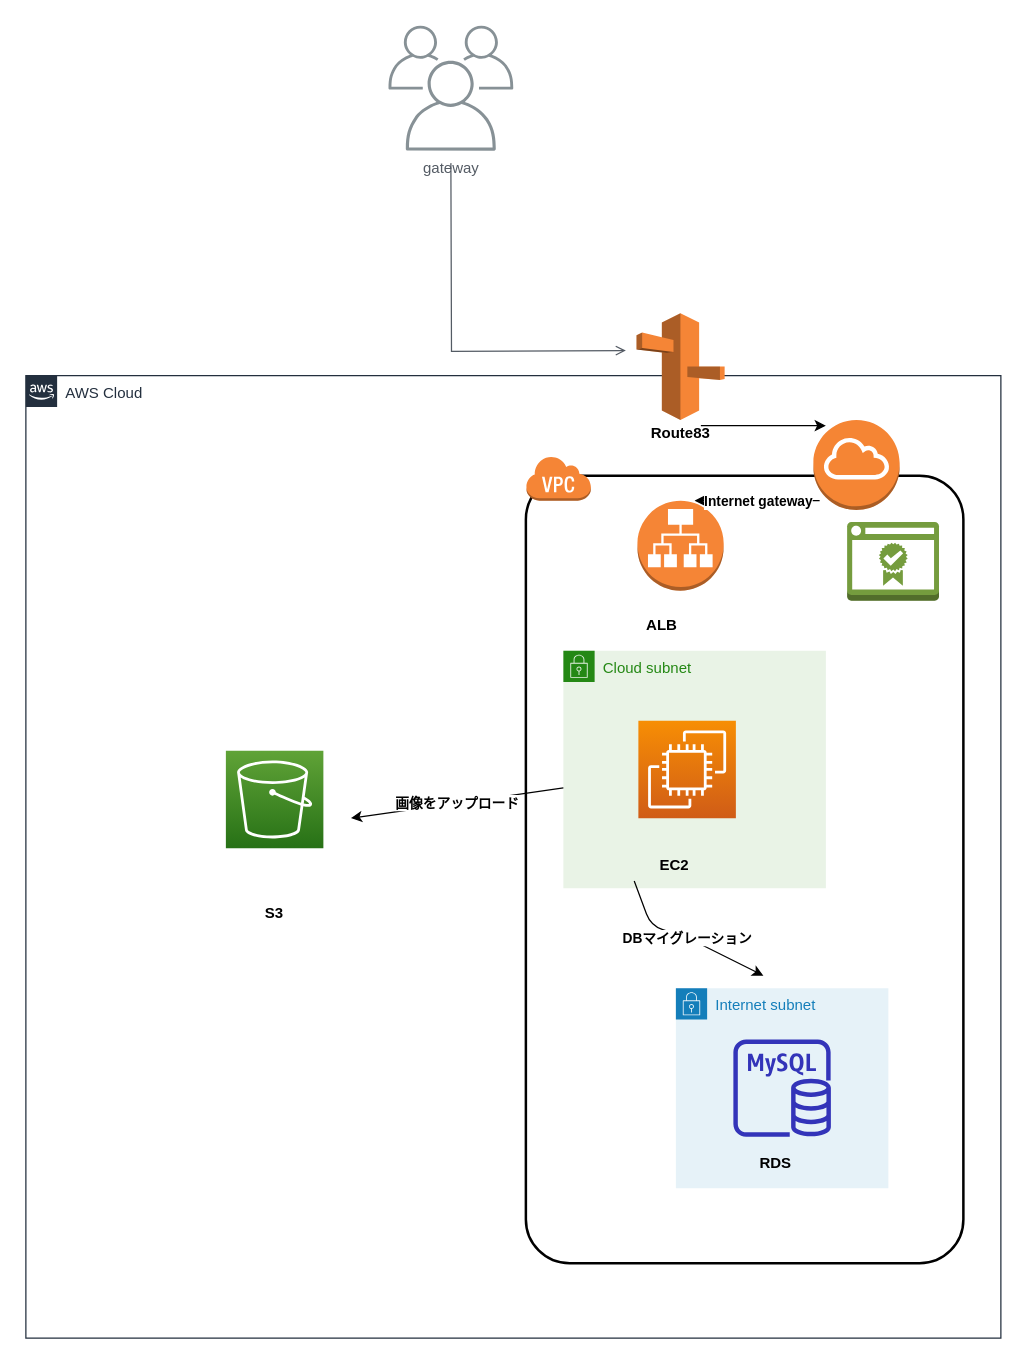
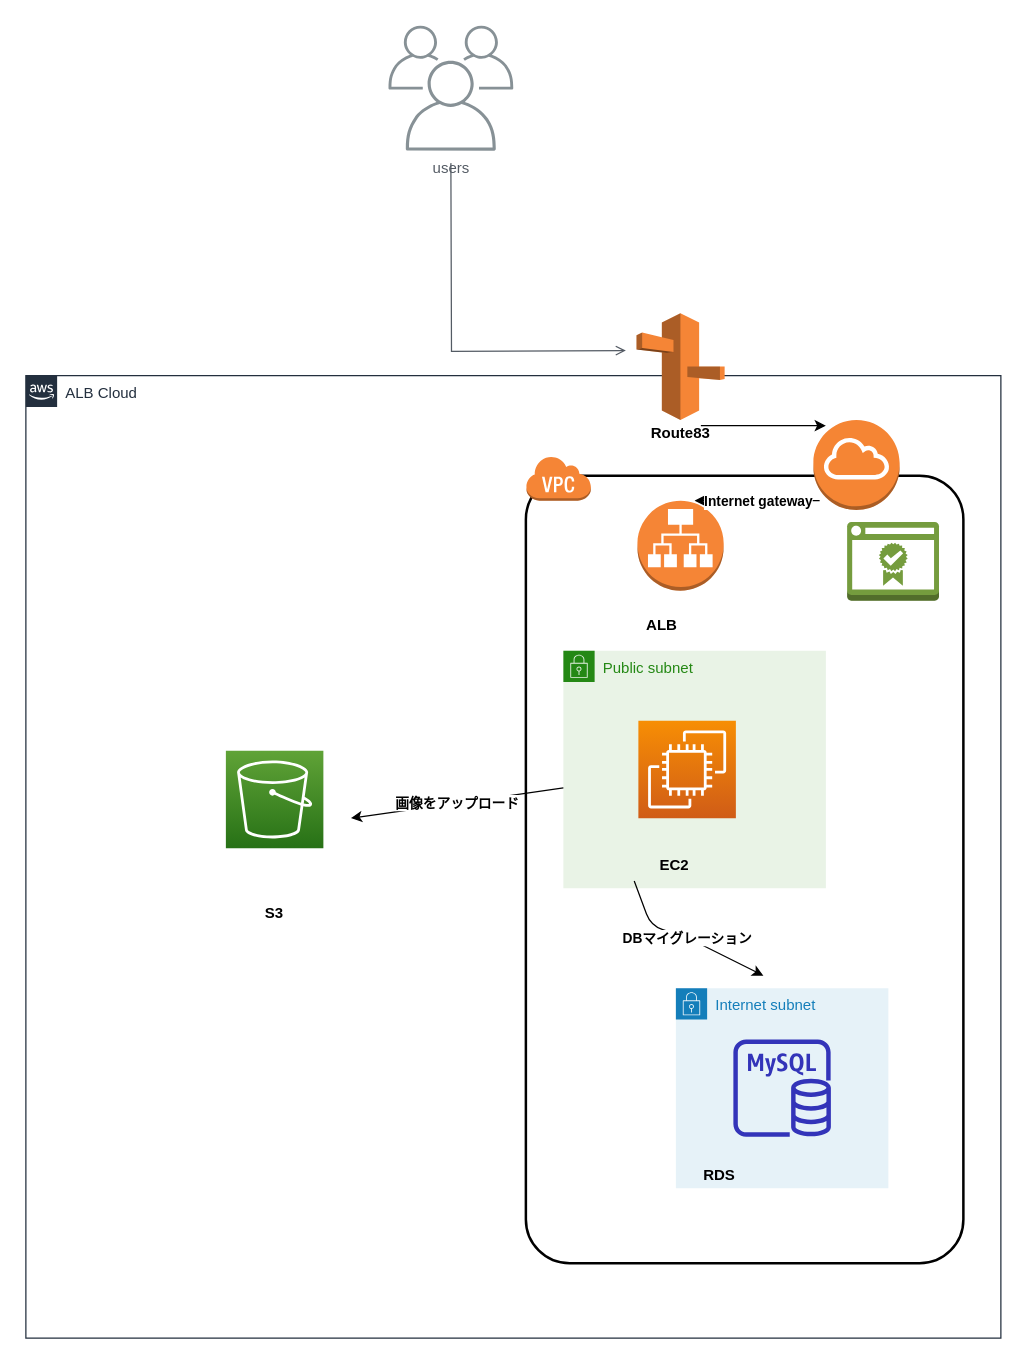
(451, 168) -> (451, 168)
(100, 393) -> (100, 393)
(650, 668) -> (652, 668)
(776, 1163) -> (719, 1176)
